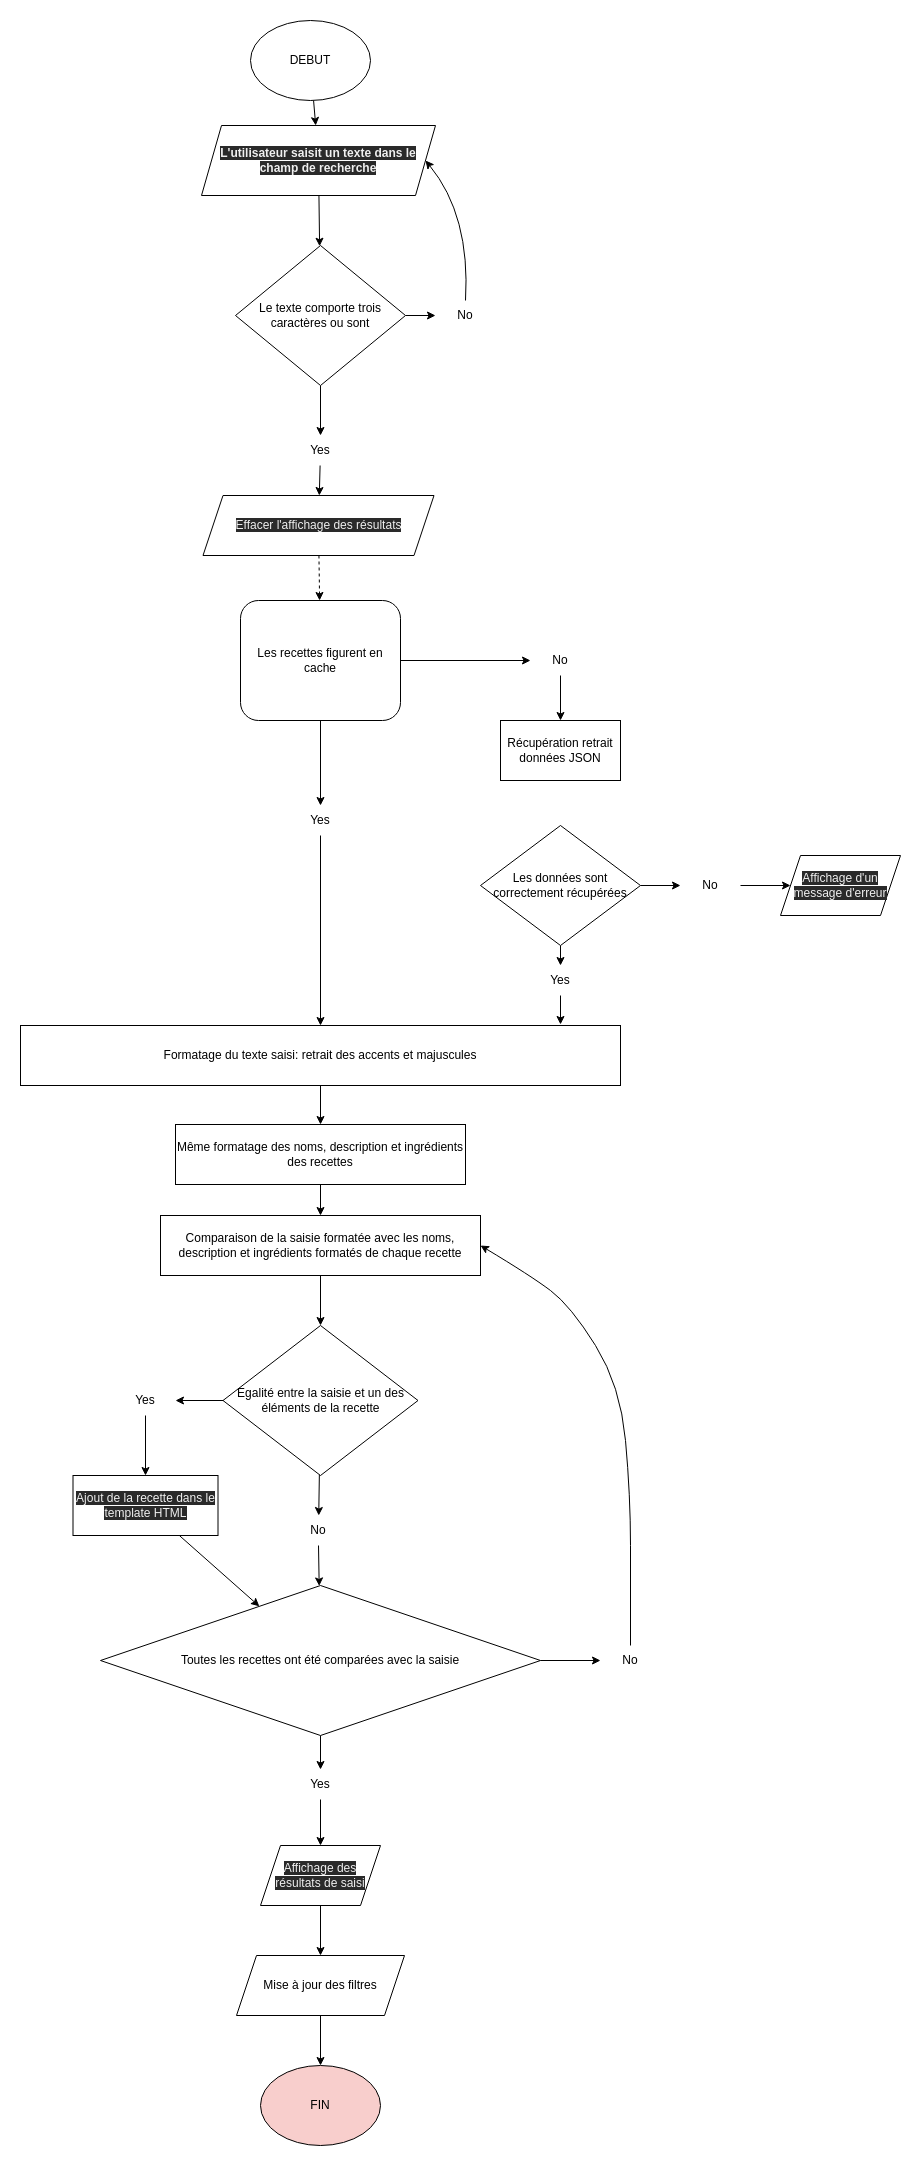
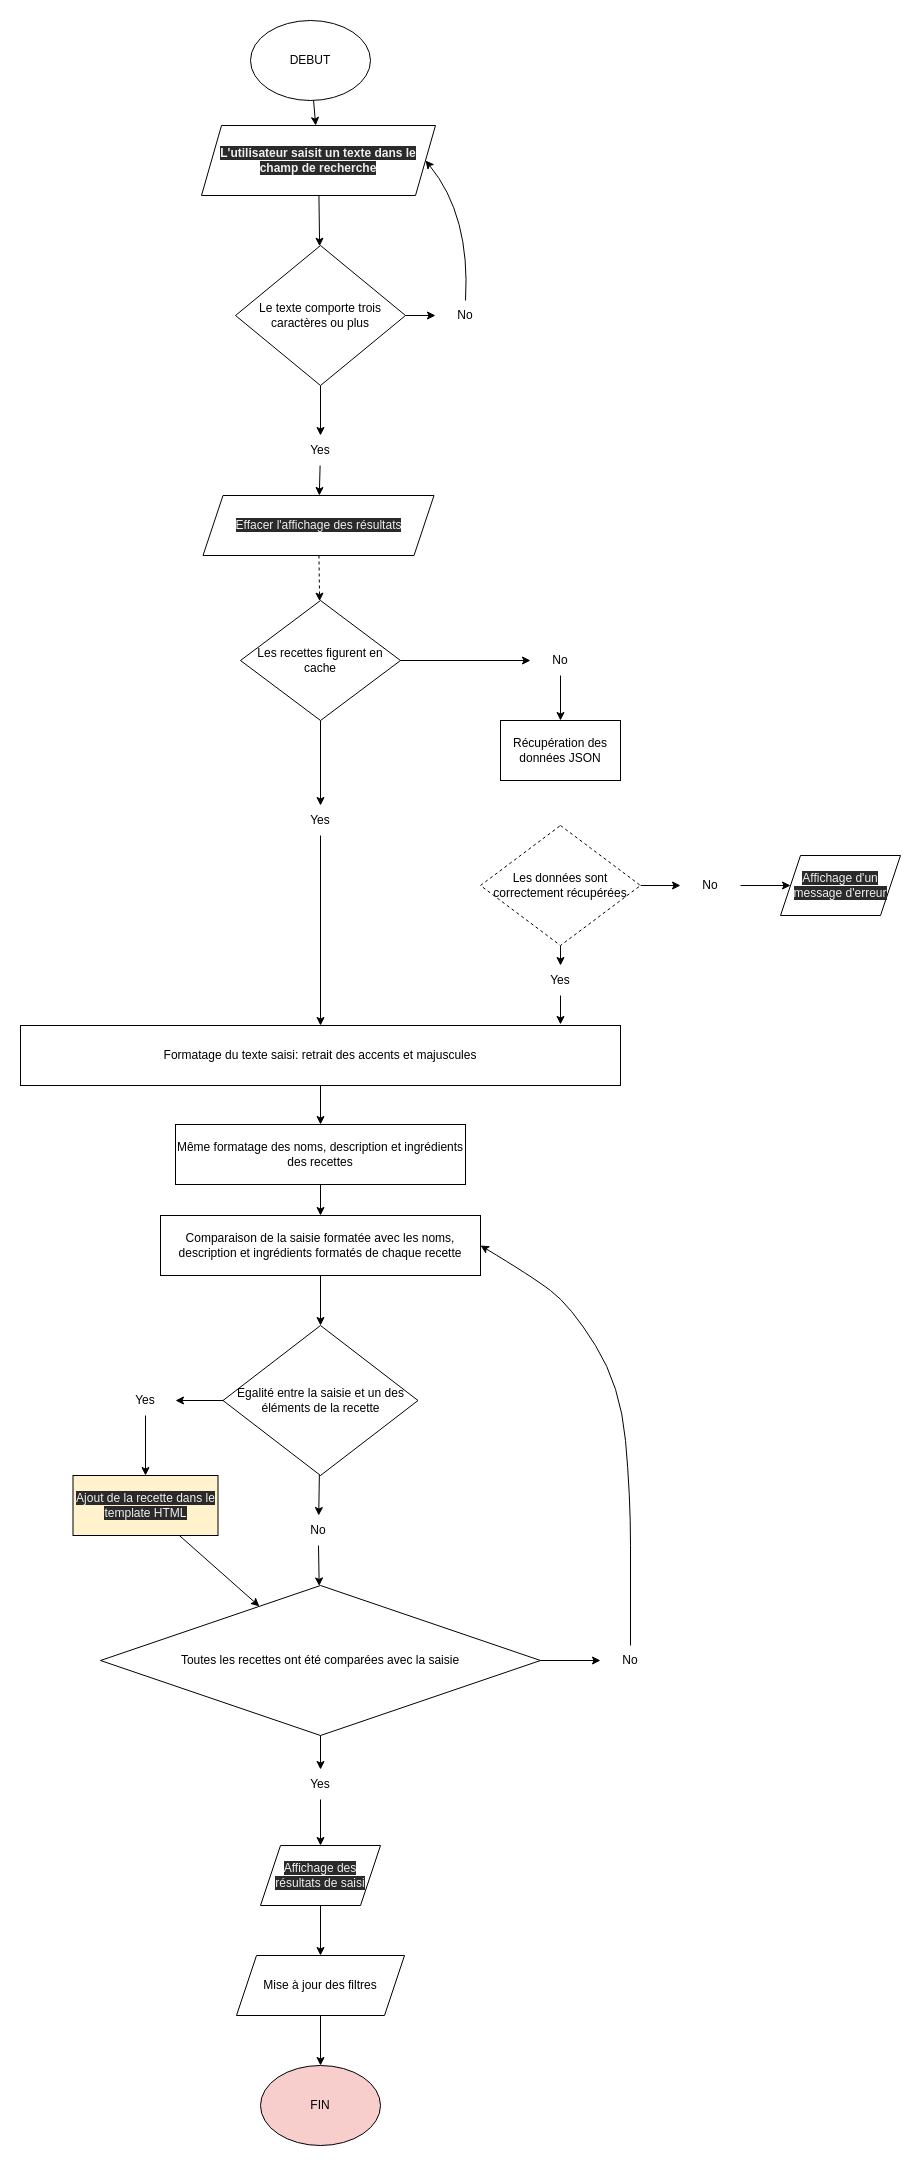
(321, 316) -> (321, 316)
(321, 661) -> (321, 661)
(561, 751) -> (561, 751)
(561, 886) -> (561, 886)
(146, 1506) -> (146, 1506)
